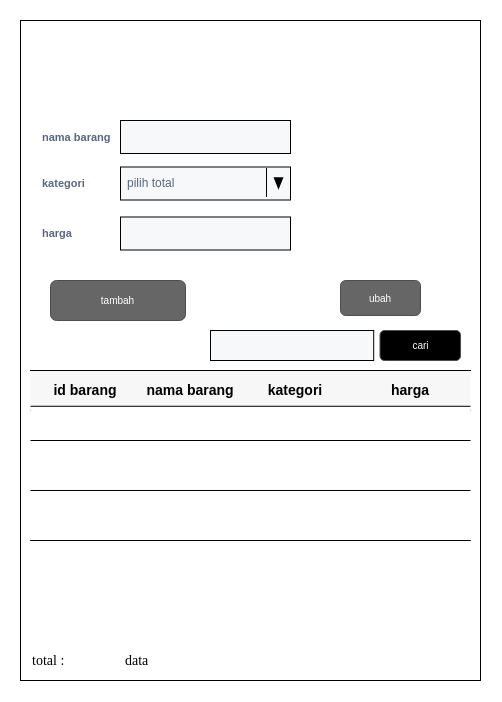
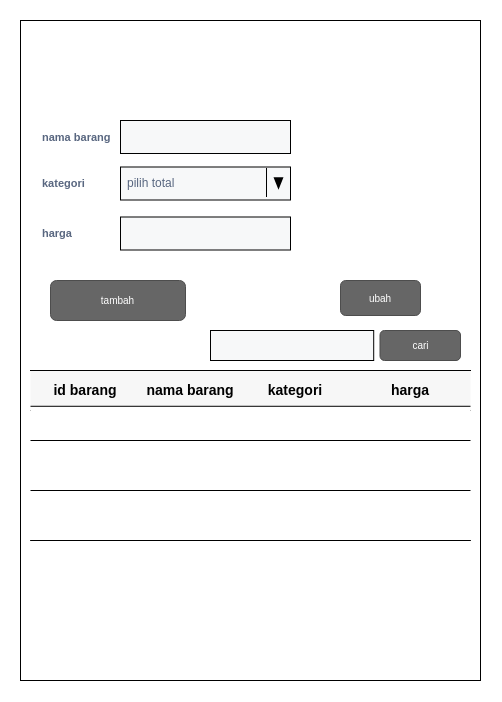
(420, 346) -> (420, 346)
(56, 661) -> none
(143, 661) -> none
